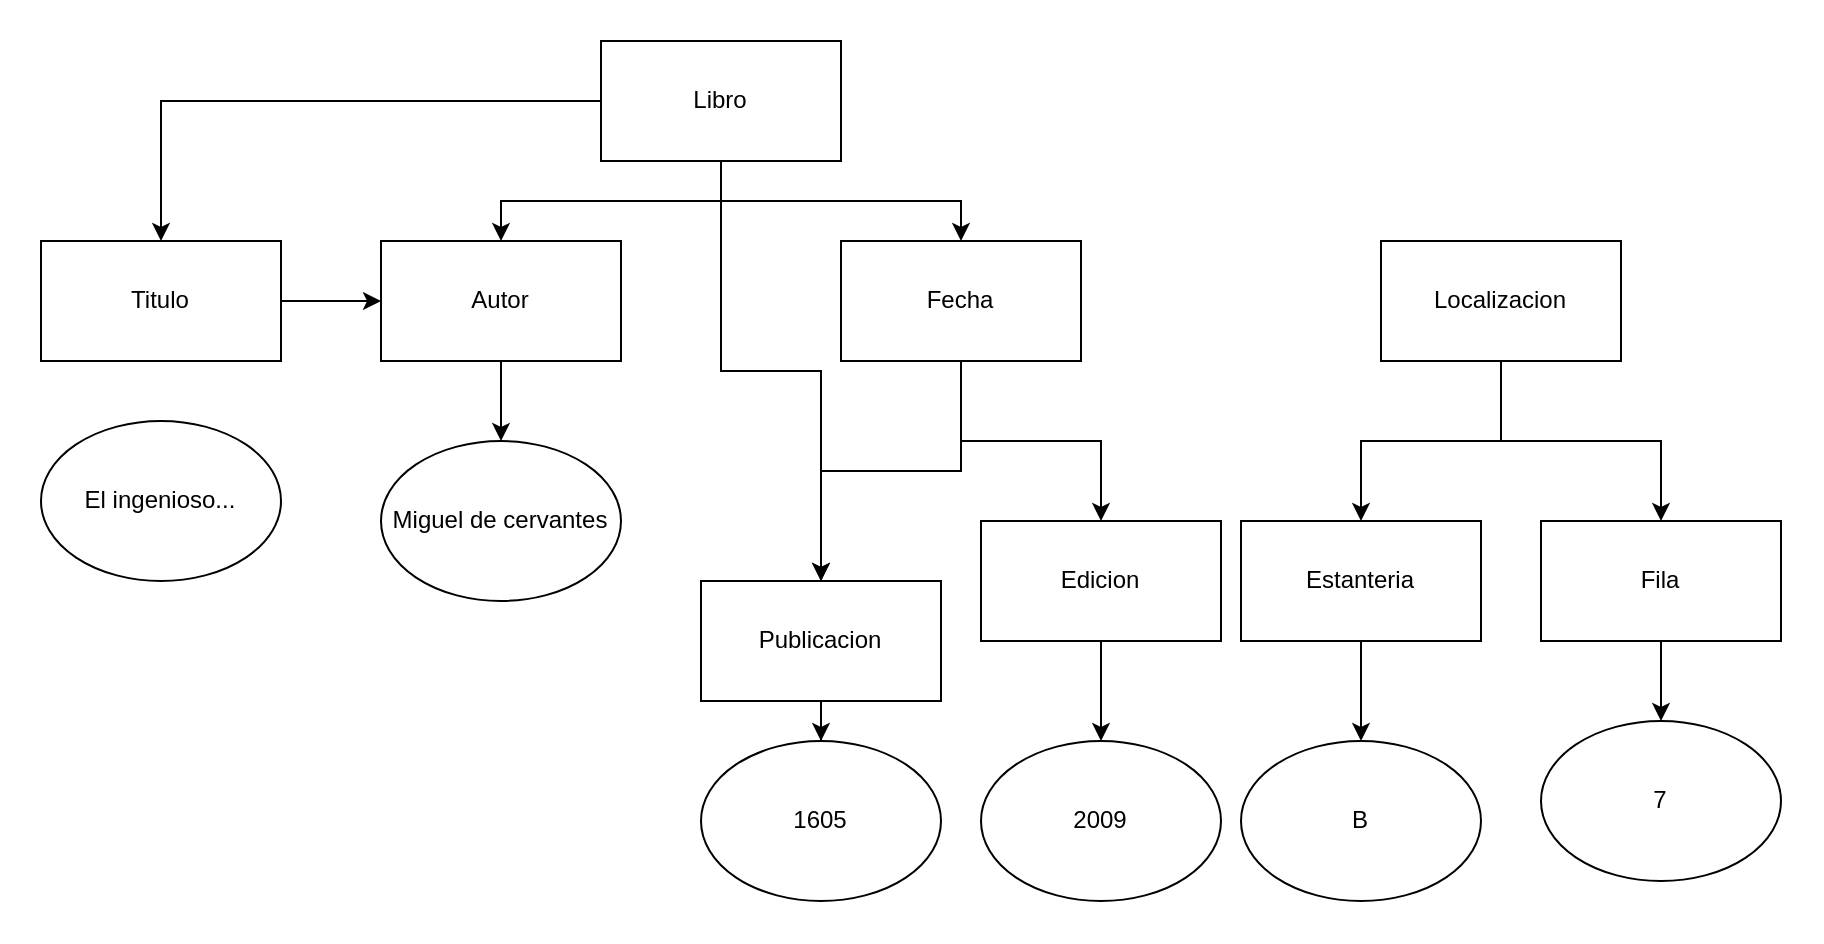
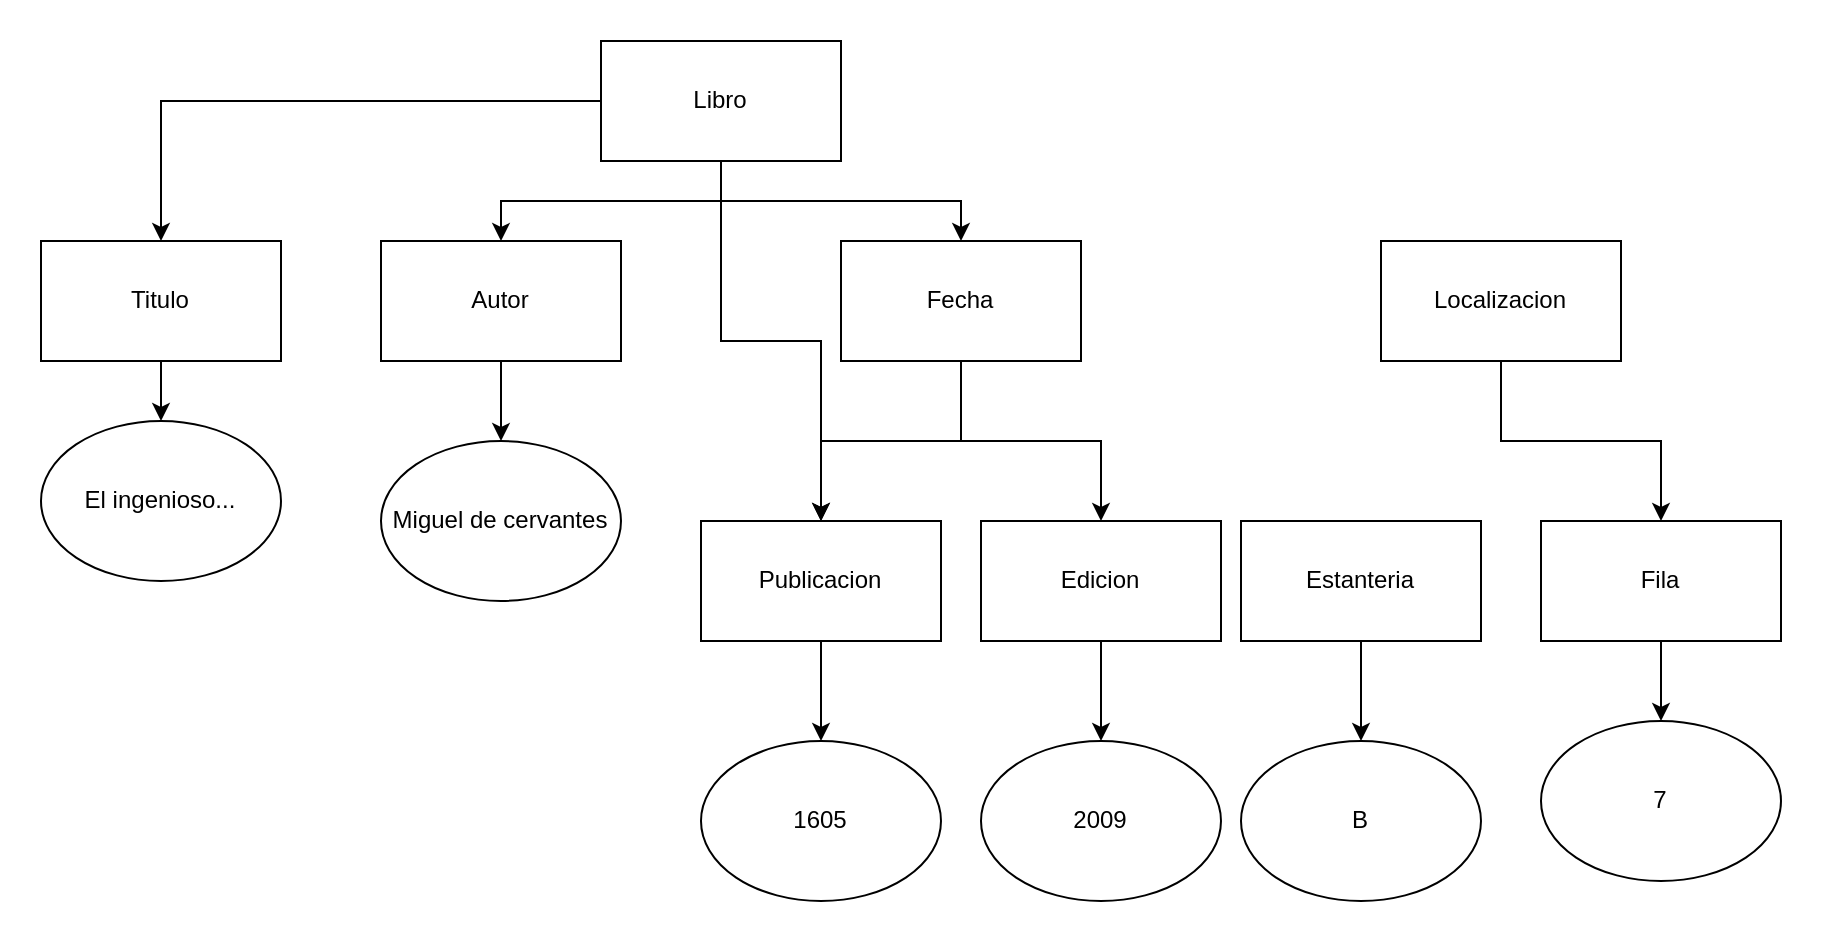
(324, 301) -> (161, 398)
(1396, 441) -> none
(821, 641) -> (821, 581)
